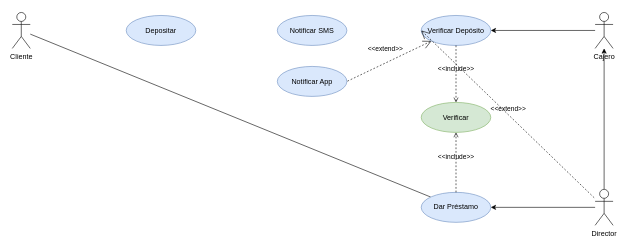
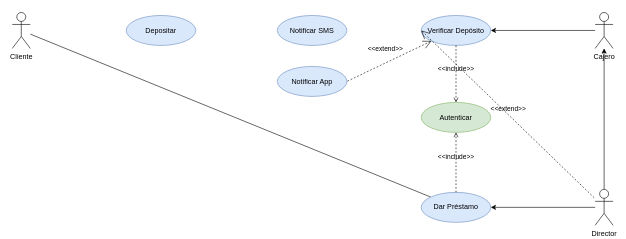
(456, 117) -> (456, 117)
